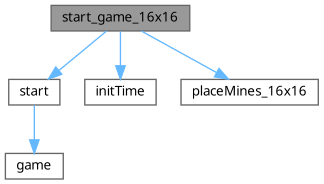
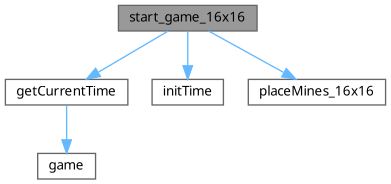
(34, 92) -> (67, 92)
